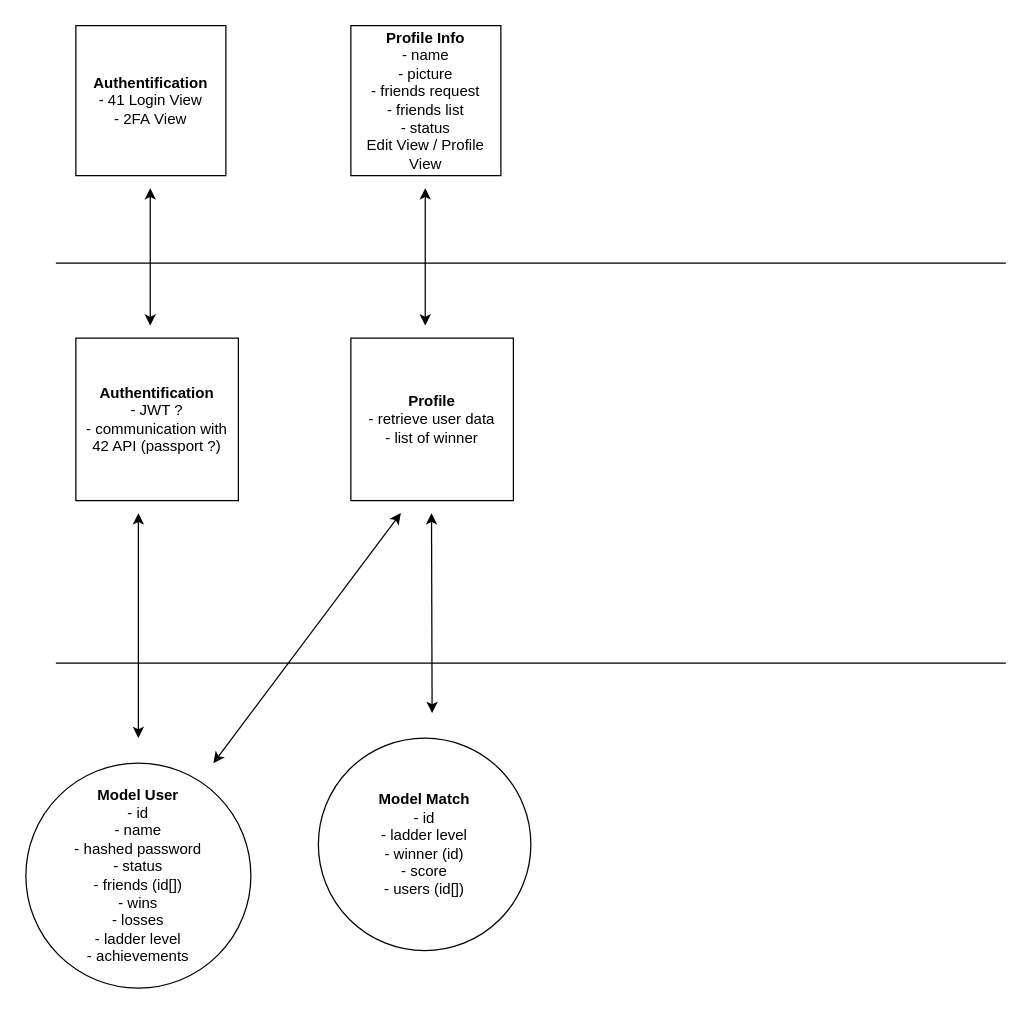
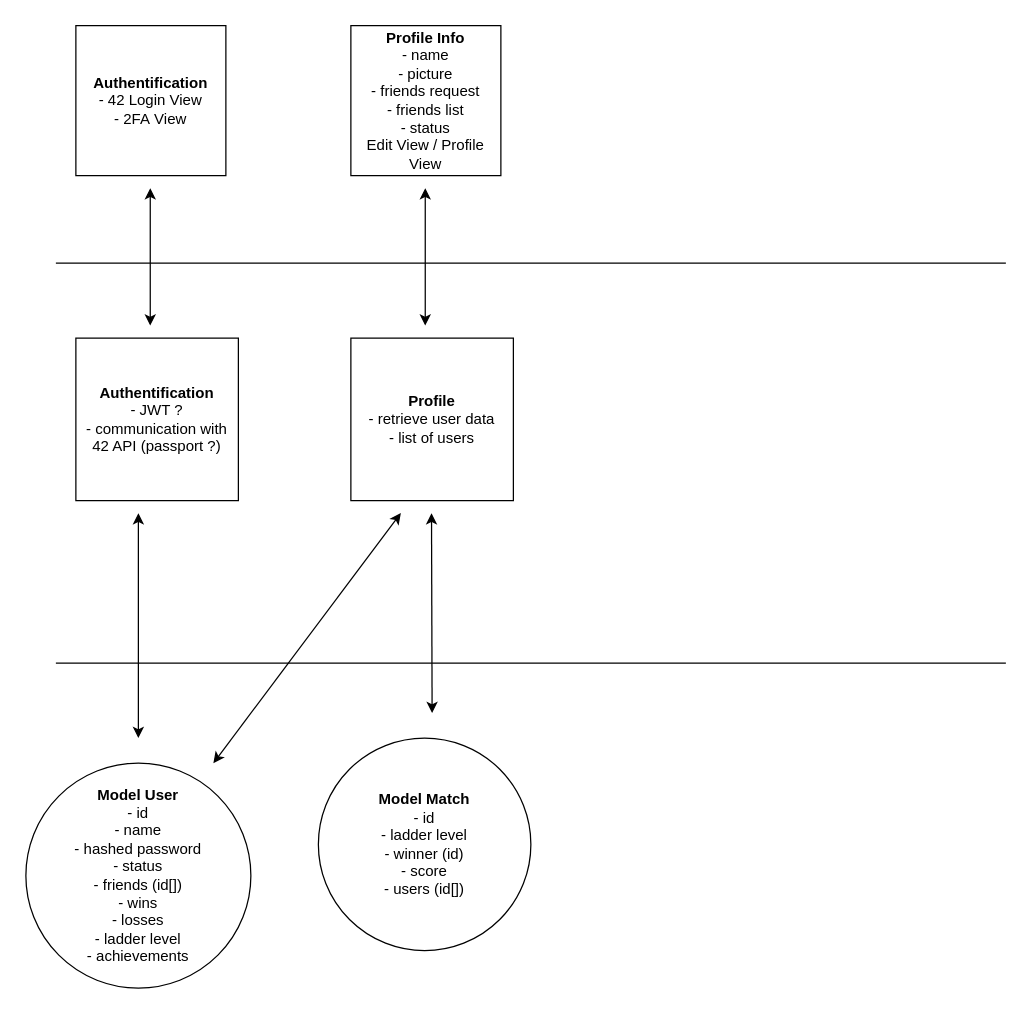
(151, 101) -> (151, 101)
(432, 419) -> (432, 419)
